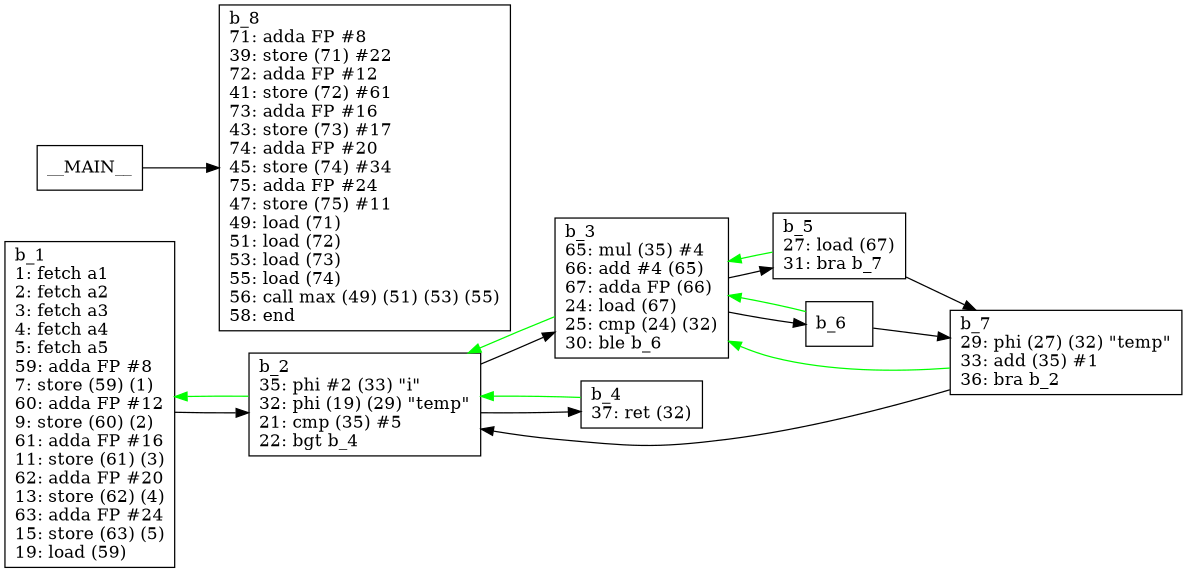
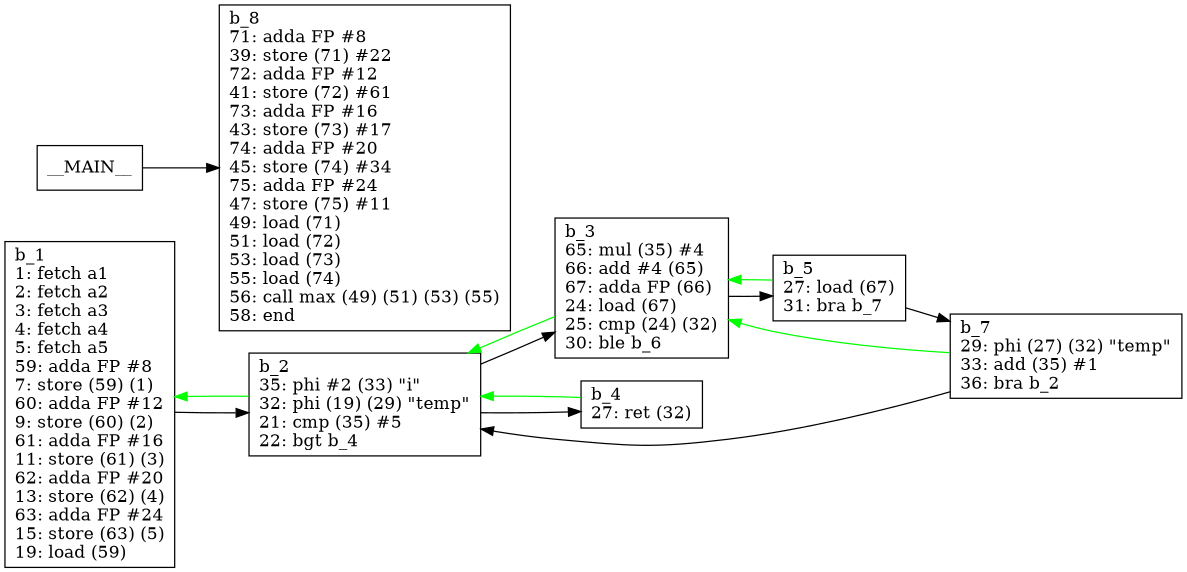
(839, 324) -> none
(642, 404) -> (642, 404)
